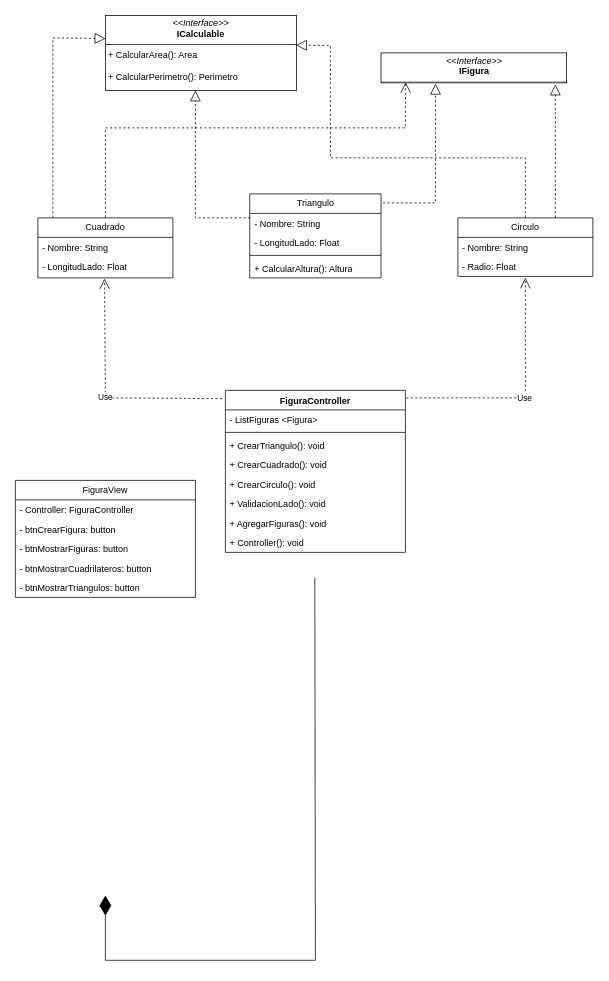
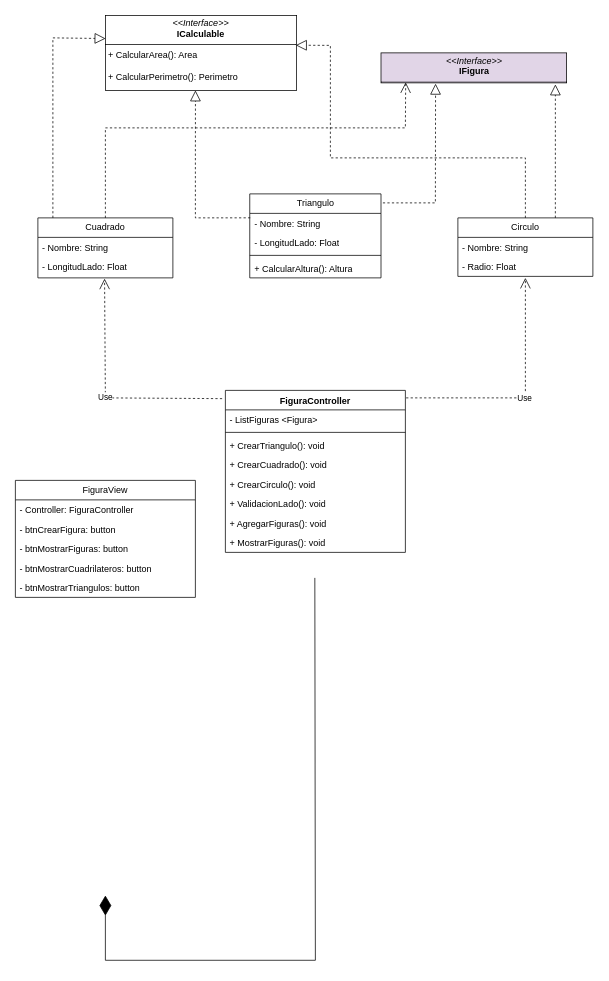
(474, 68) -> (474, 68)
(273, 544) -> (285, 544)
